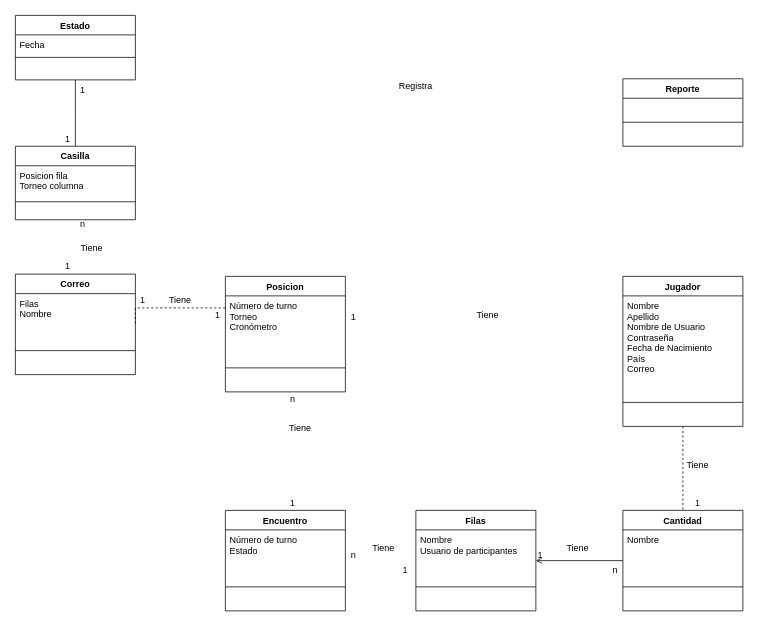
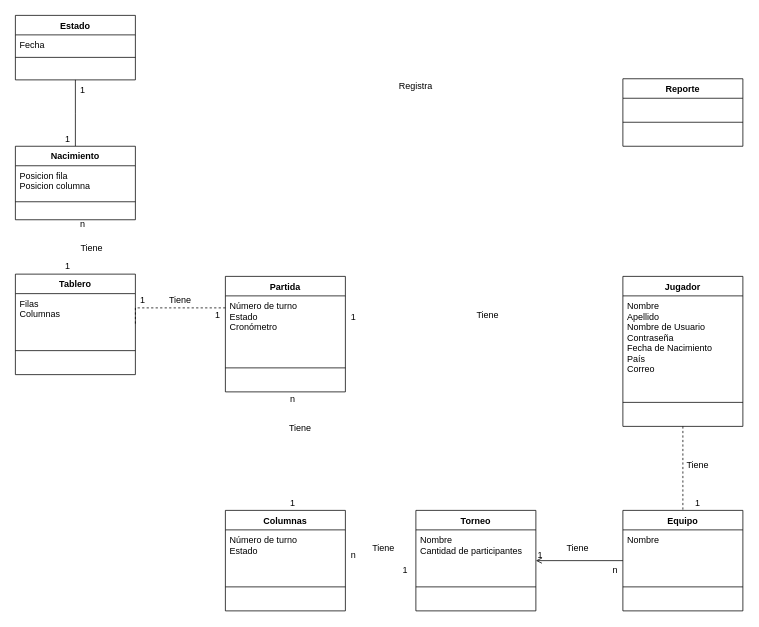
(75, 156) -> (75, 156)
(46, 176) -> (46, 176)
(75, 284) -> (75, 284)
(285, 287) -> (285, 287)
(30, 304) -> (30, 304)
(265, 306) -> (265, 306)
(285, 521) -> (285, 521)
(476, 521) -> (476, 521)
(683, 521) -> (683, 521)
(435, 540) -> (435, 540)
